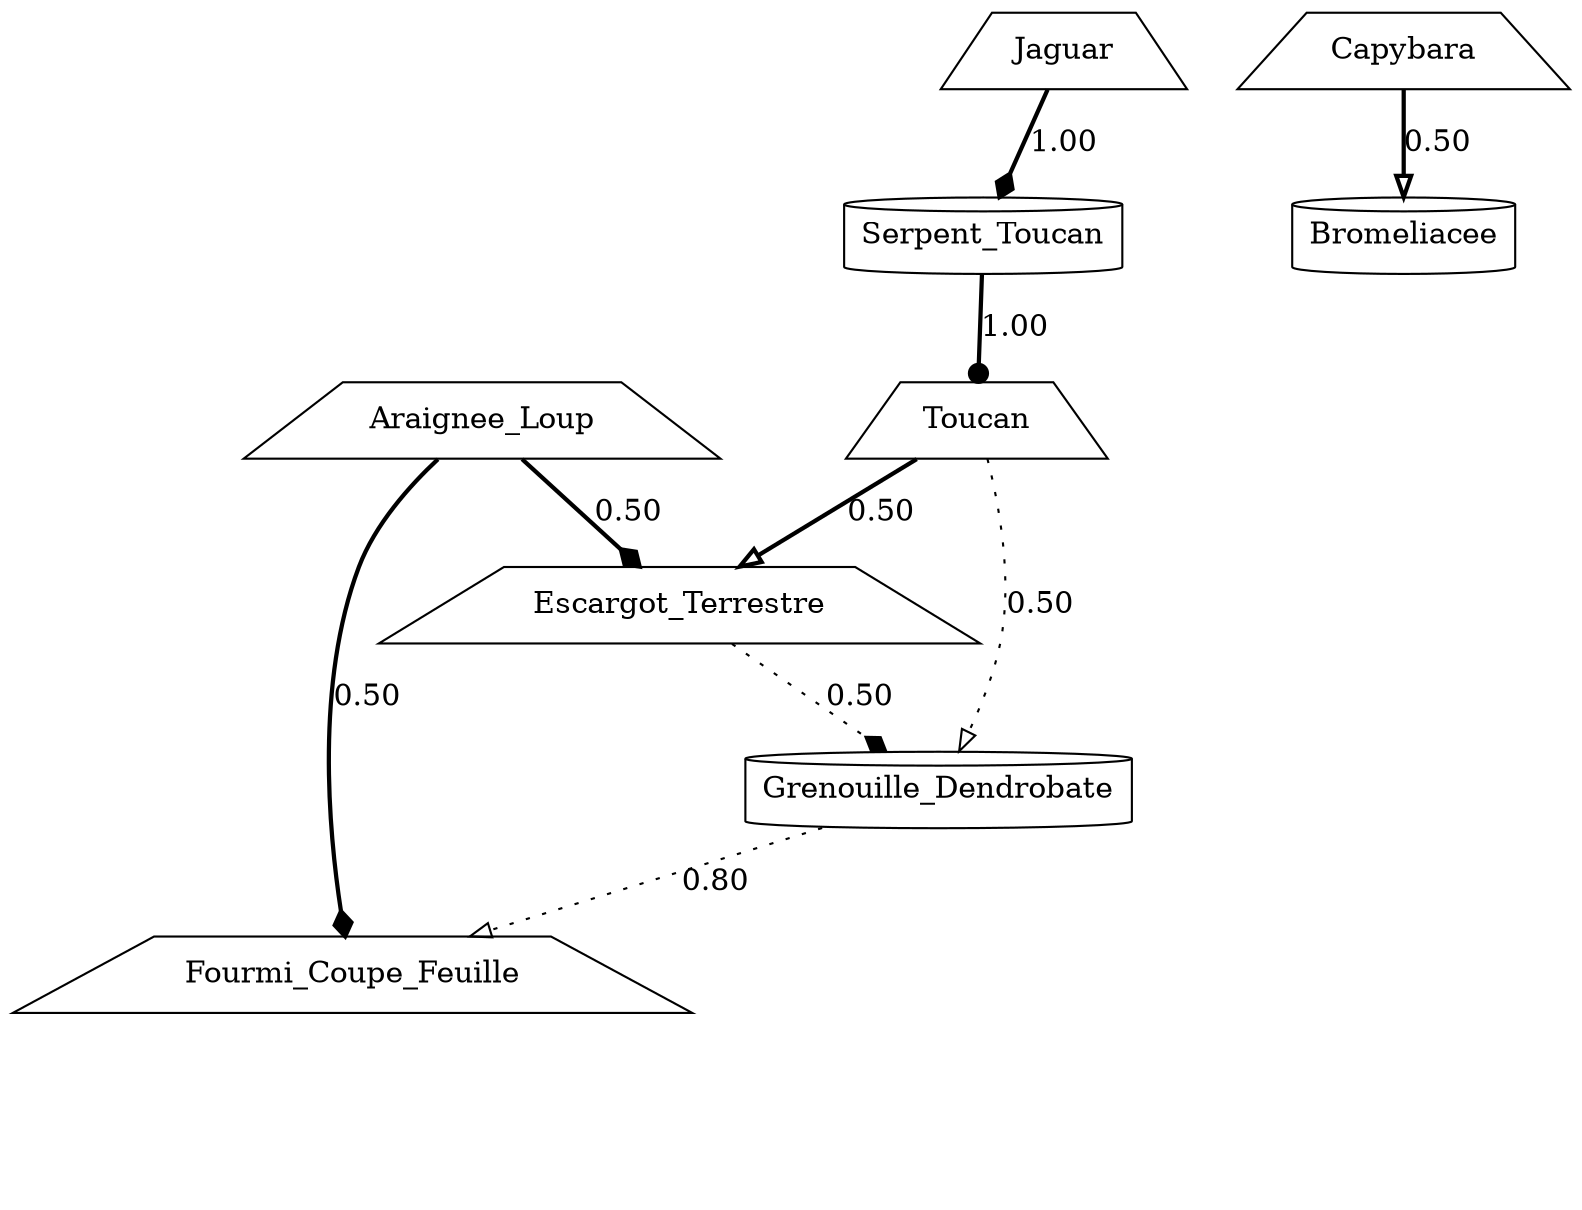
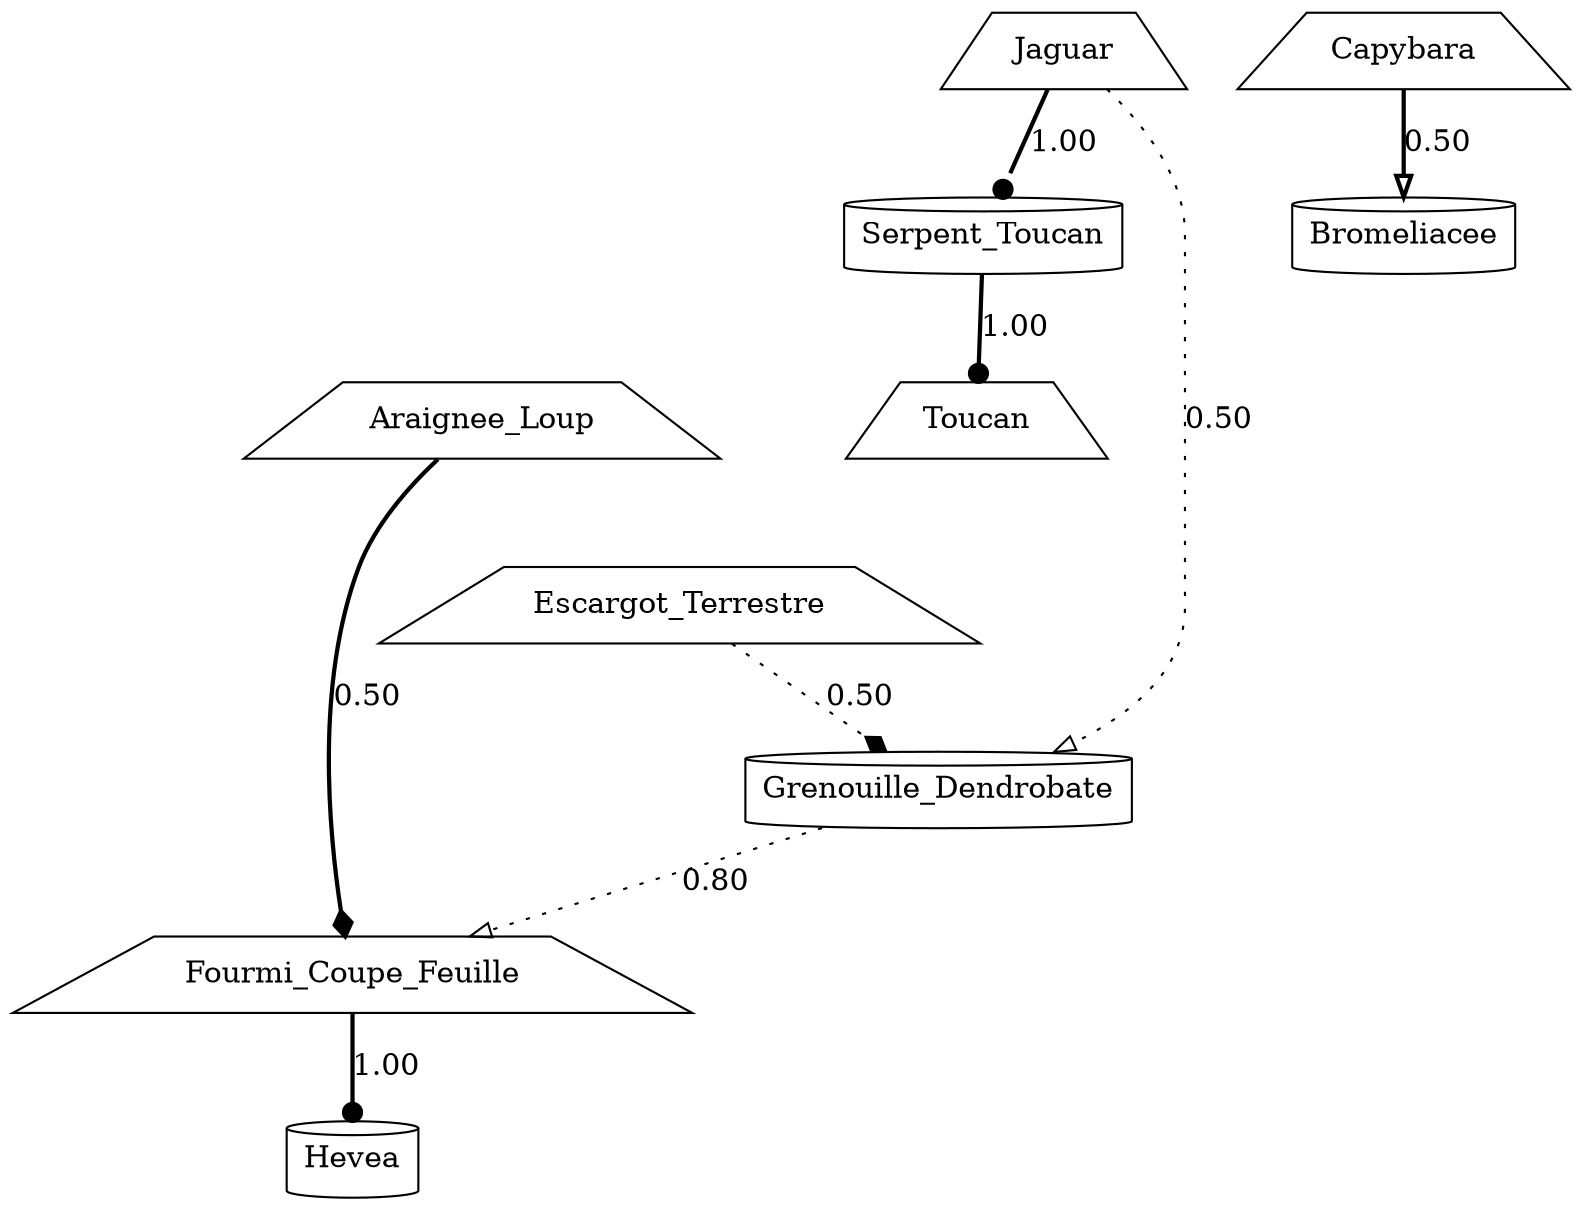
(1029, 131) -> (1029, 131)
(571, 504) -> none
(837, 507) -> none
(1005, 597) -> (1185, 429)
none -> (353, 1159)
